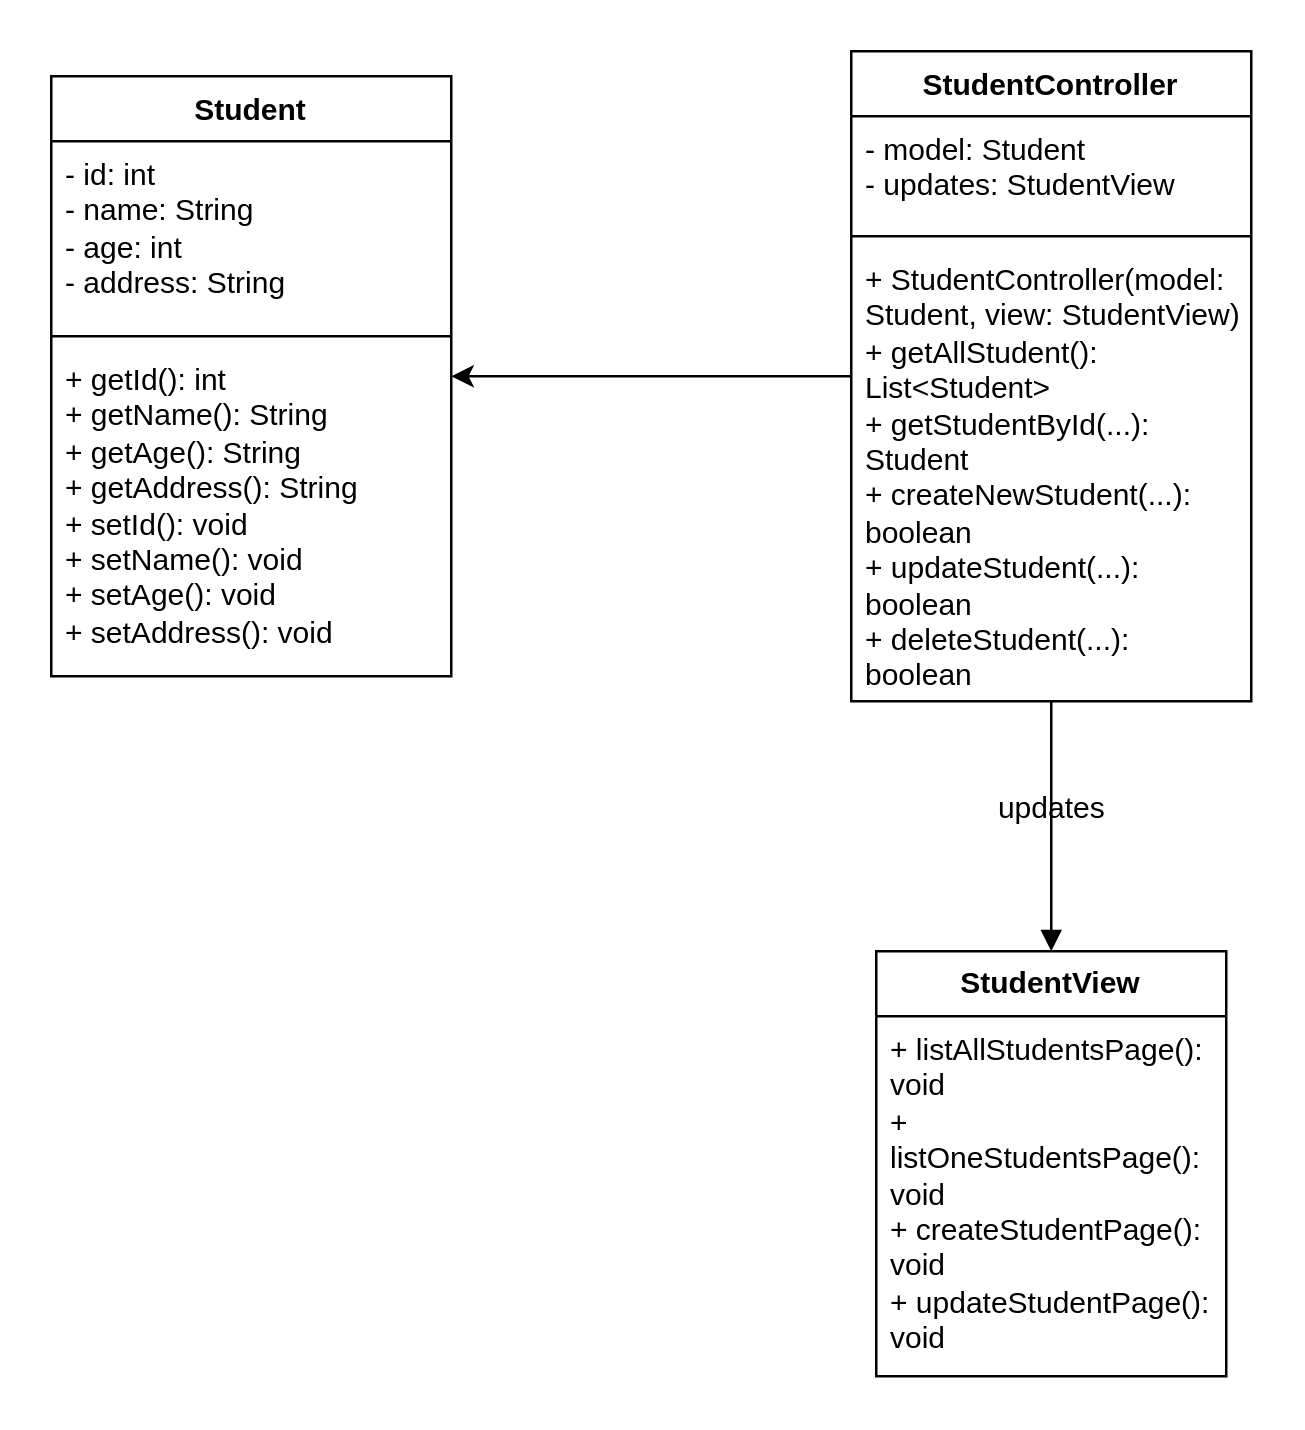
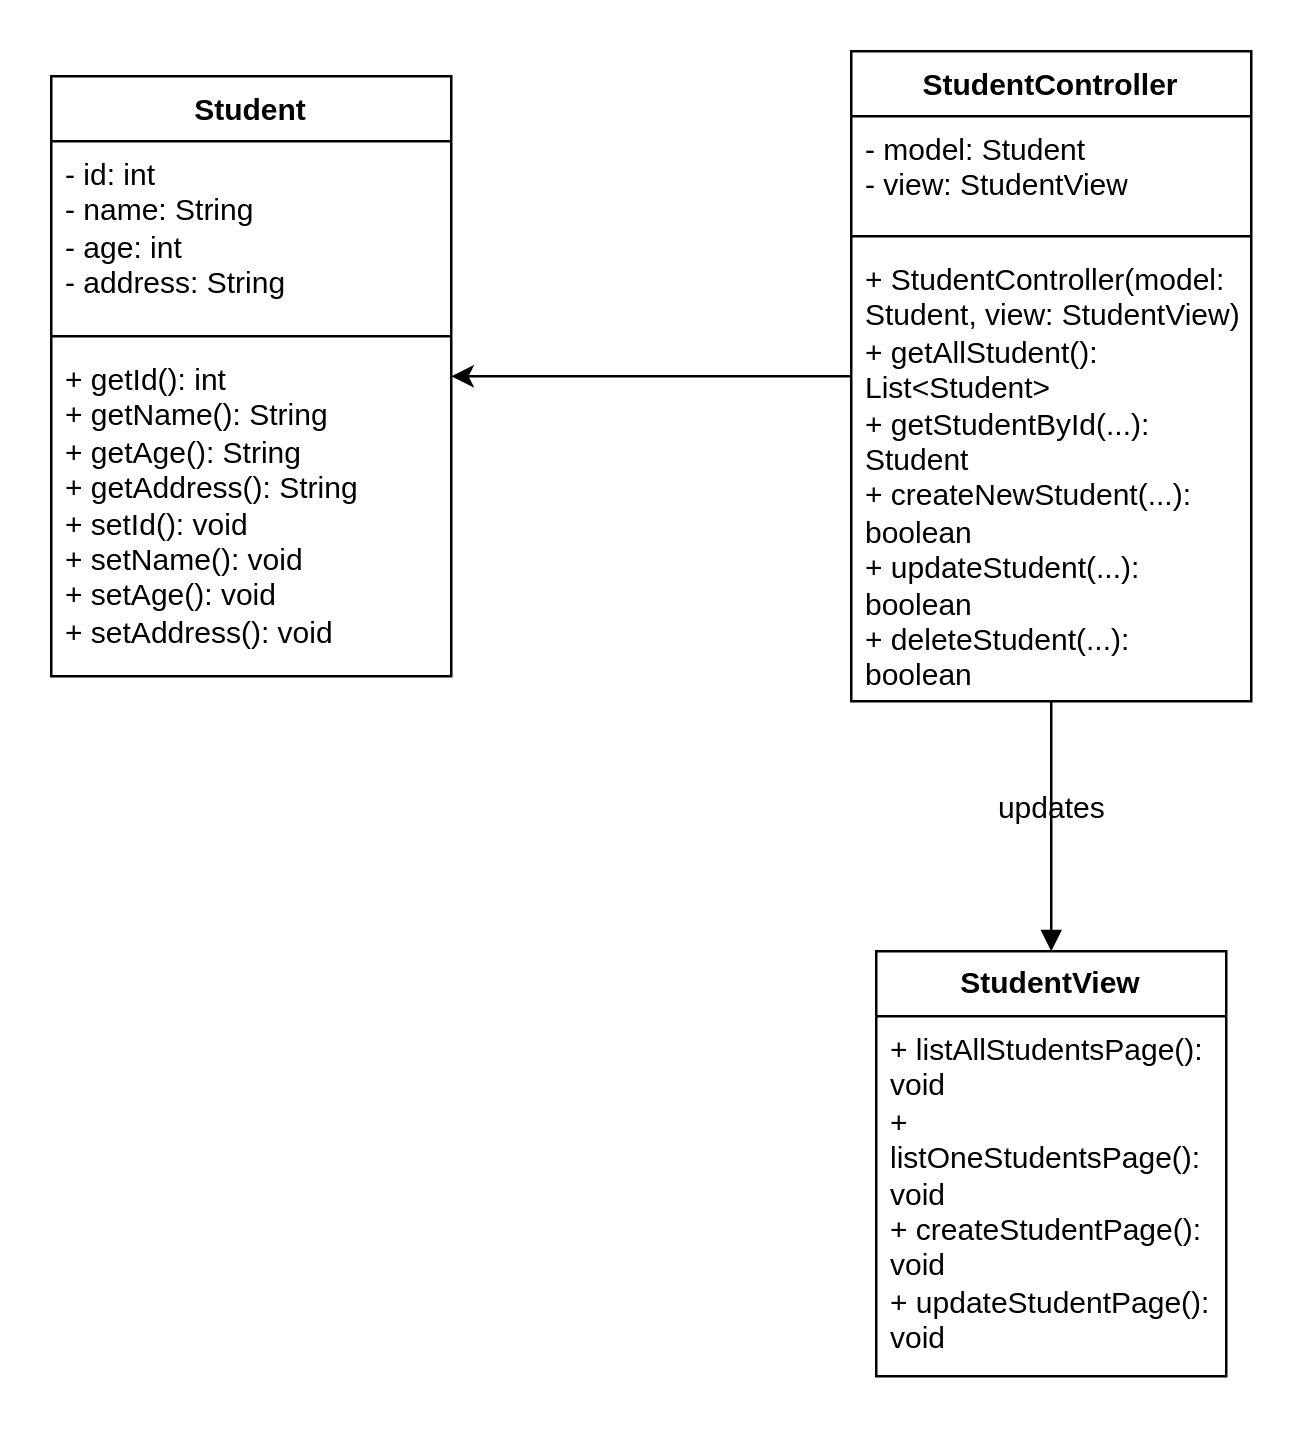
(1035, 170) -> (1006, 170)
